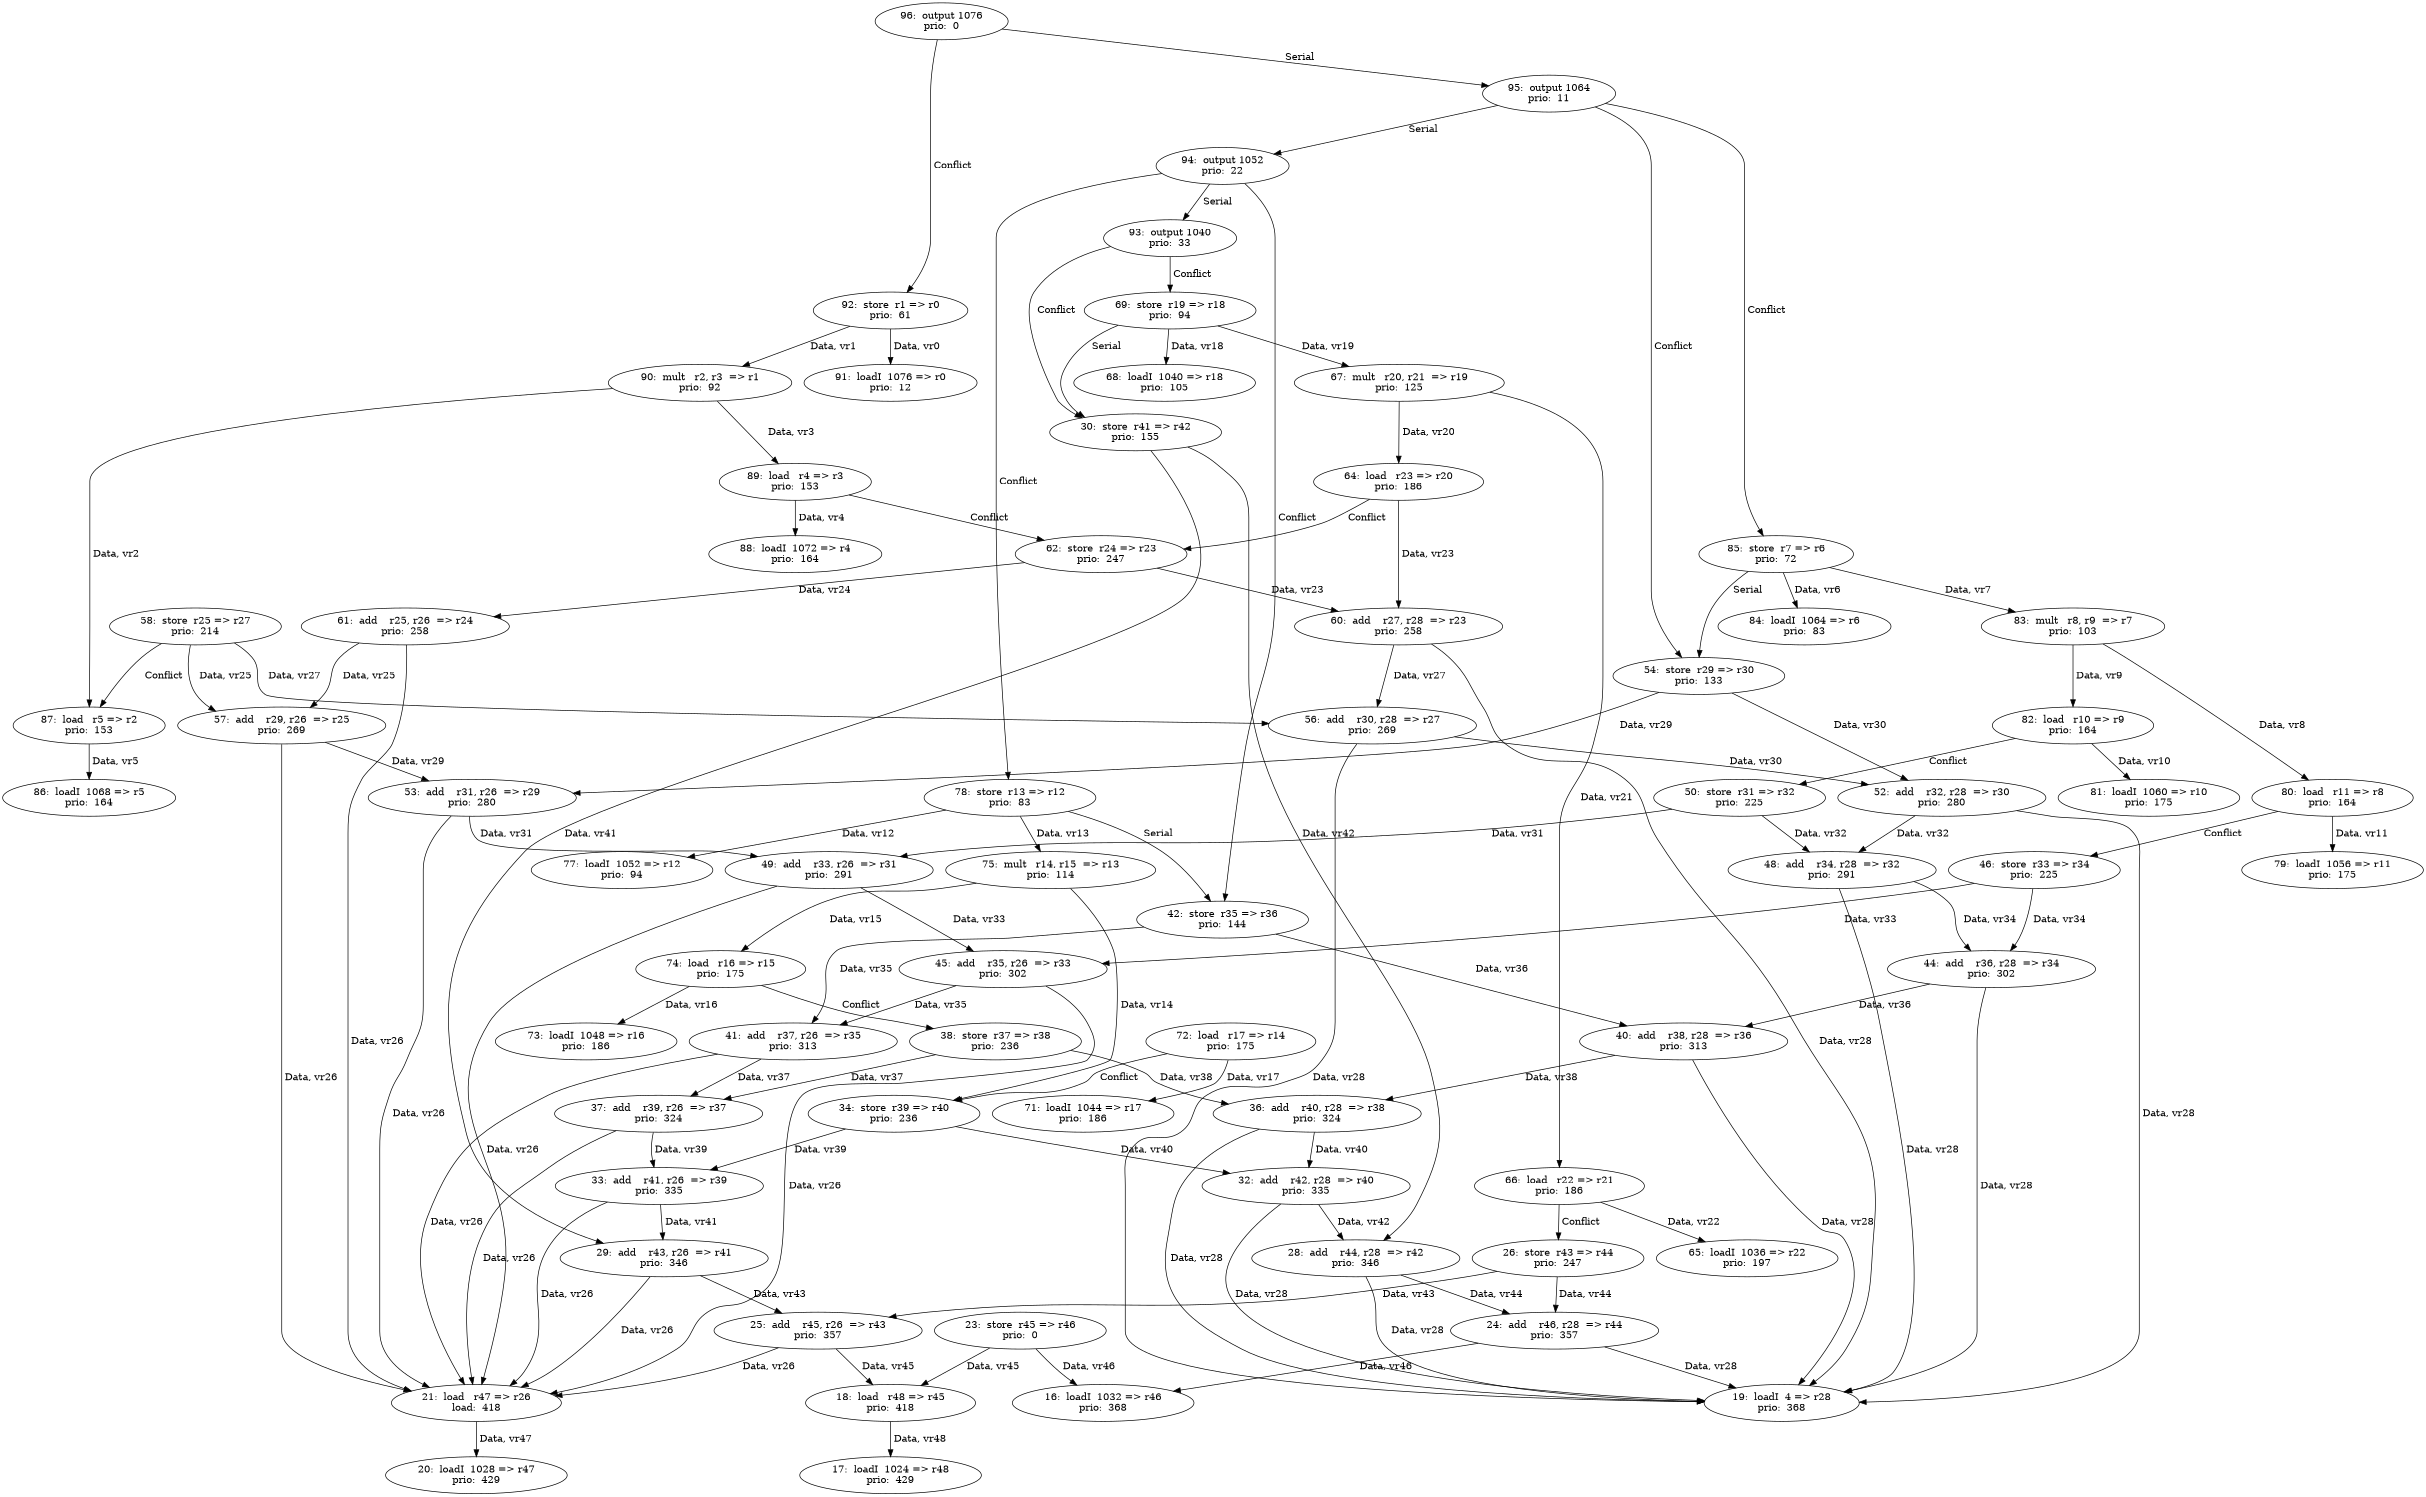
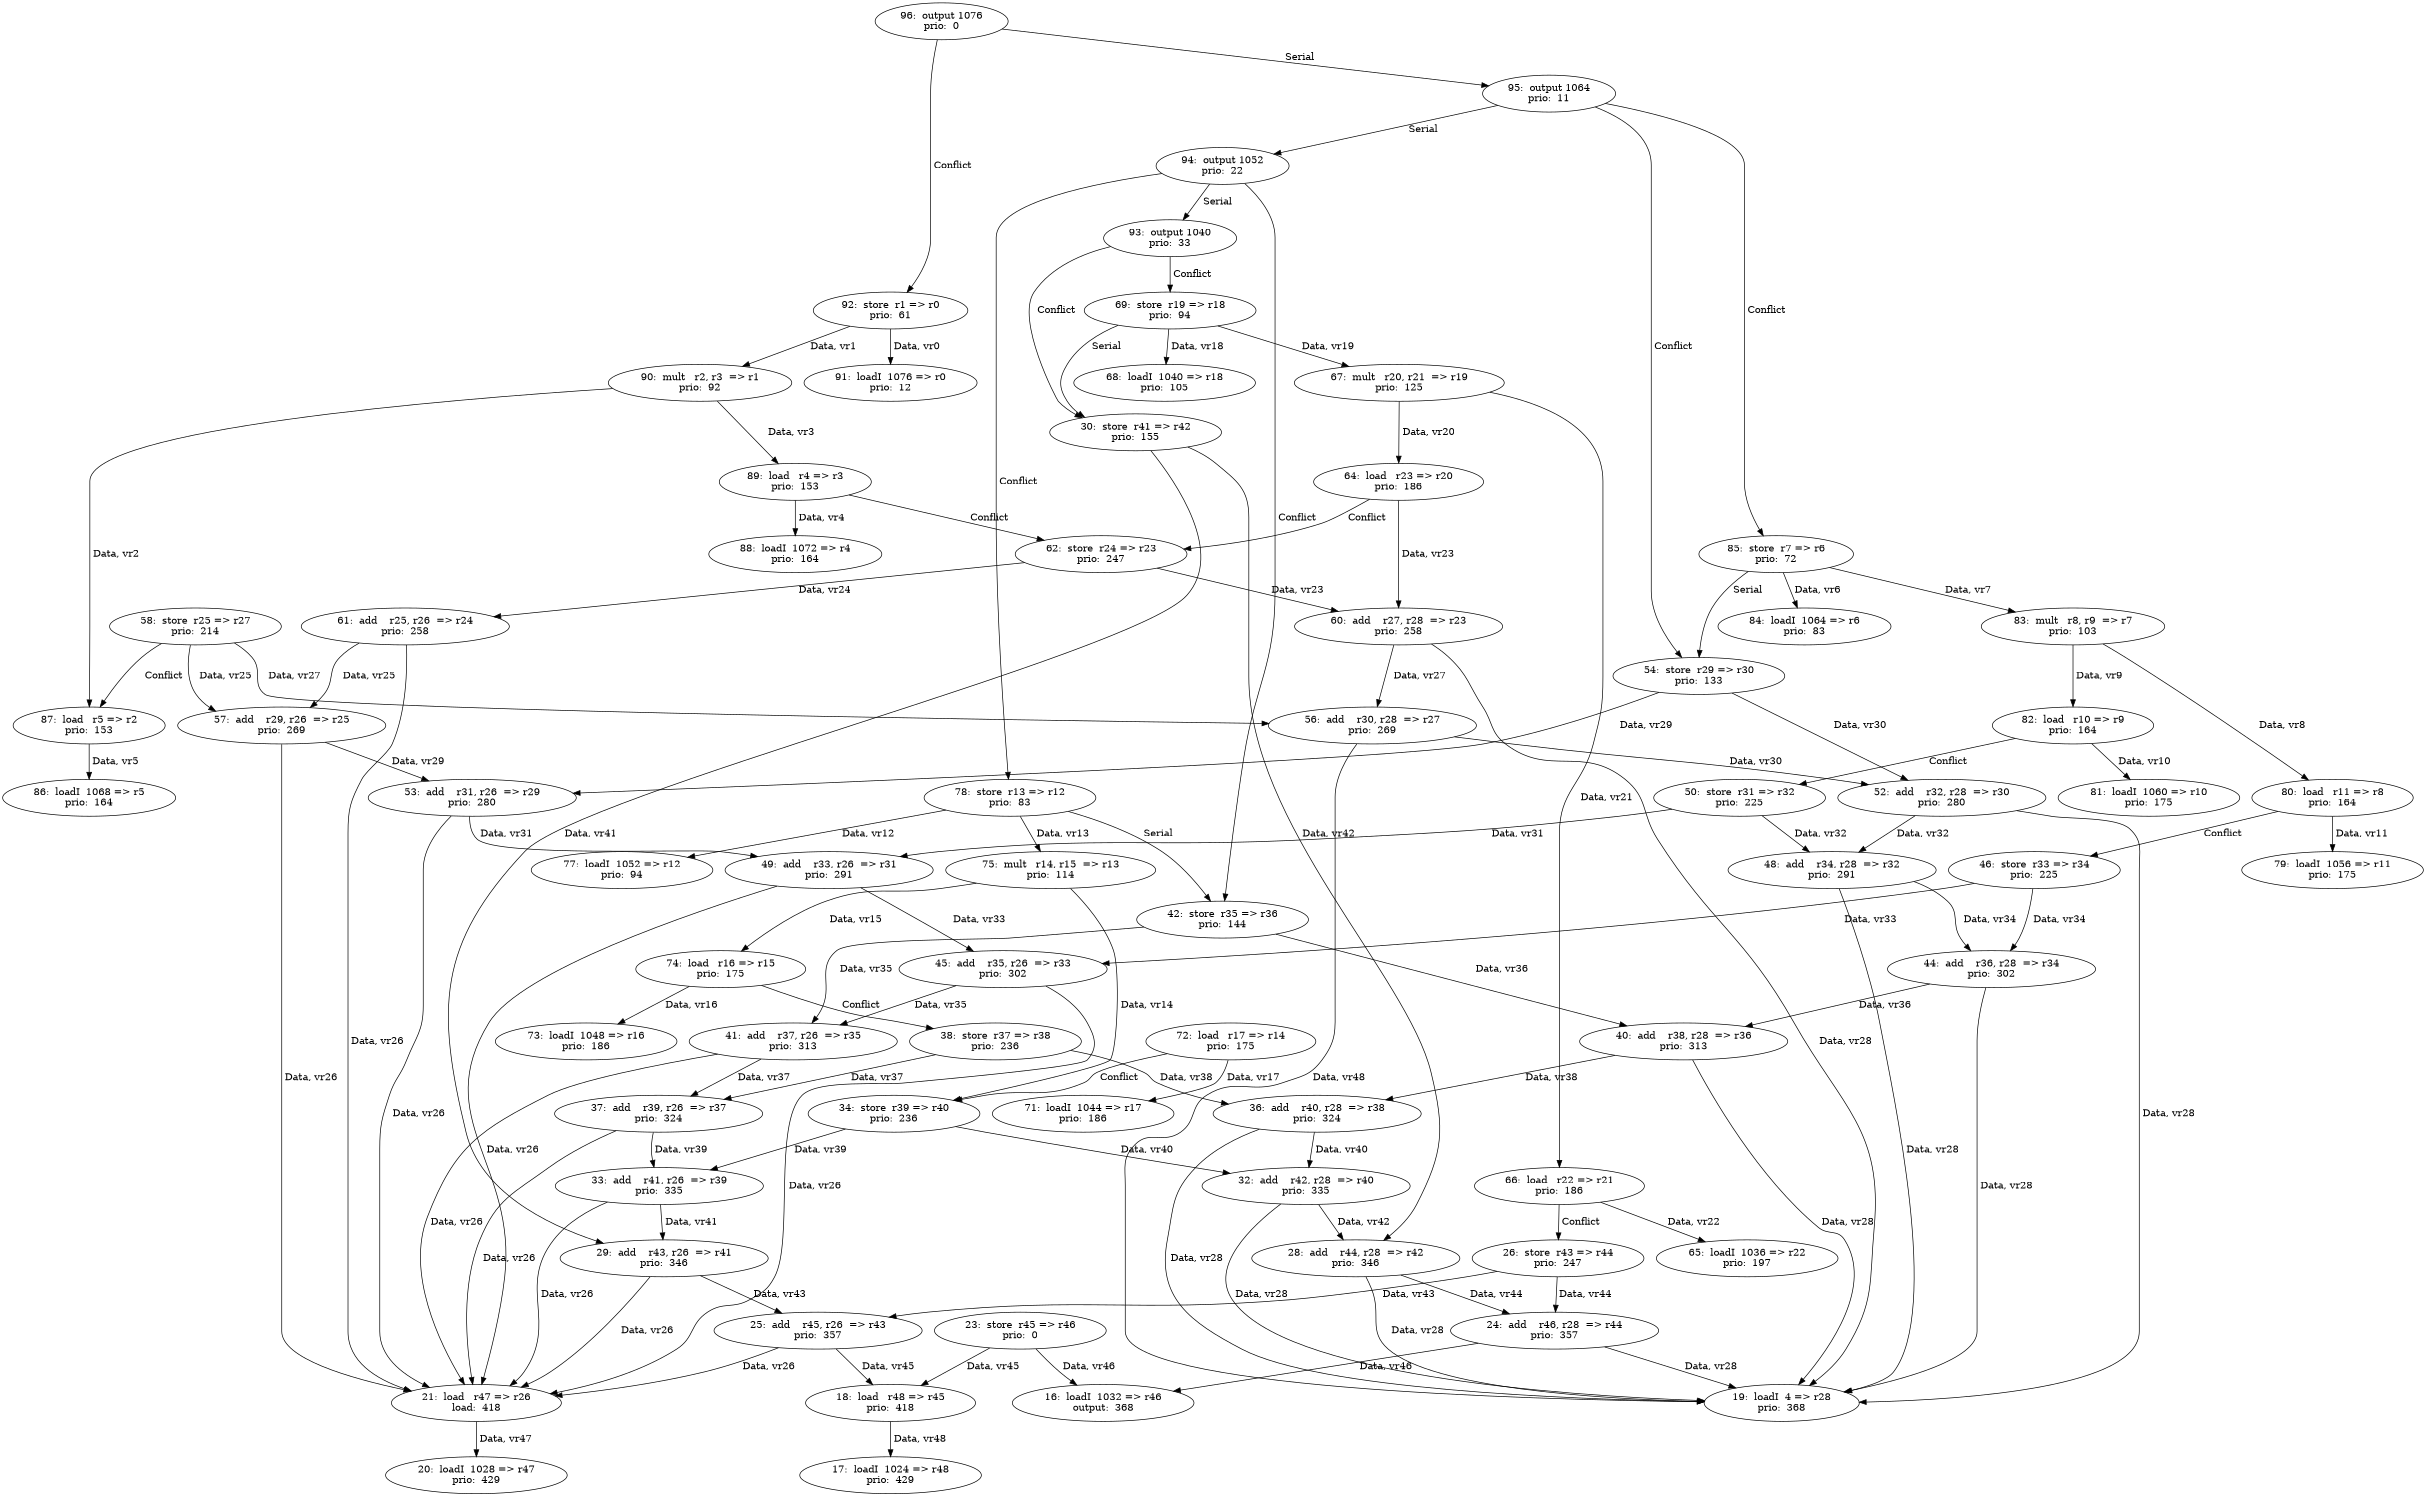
(1338, 1078) -> (1338, 1078)
(1103, 1403) -> (1103, 1403)
